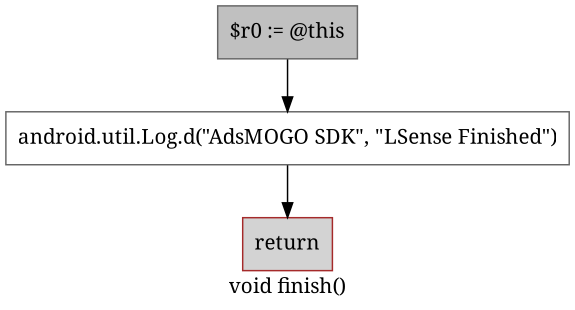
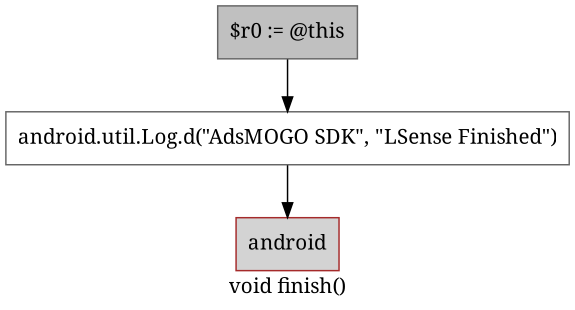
(288, 244) -> (288, 244)
